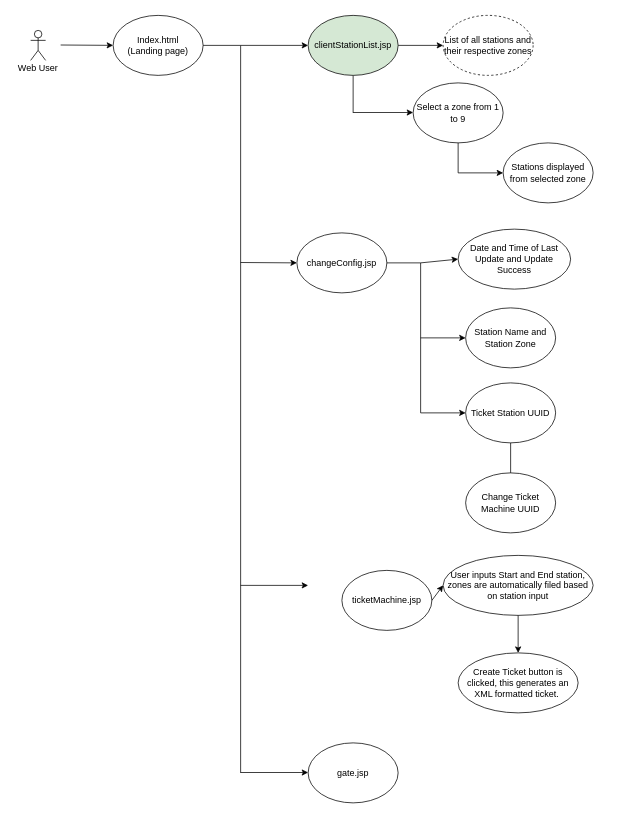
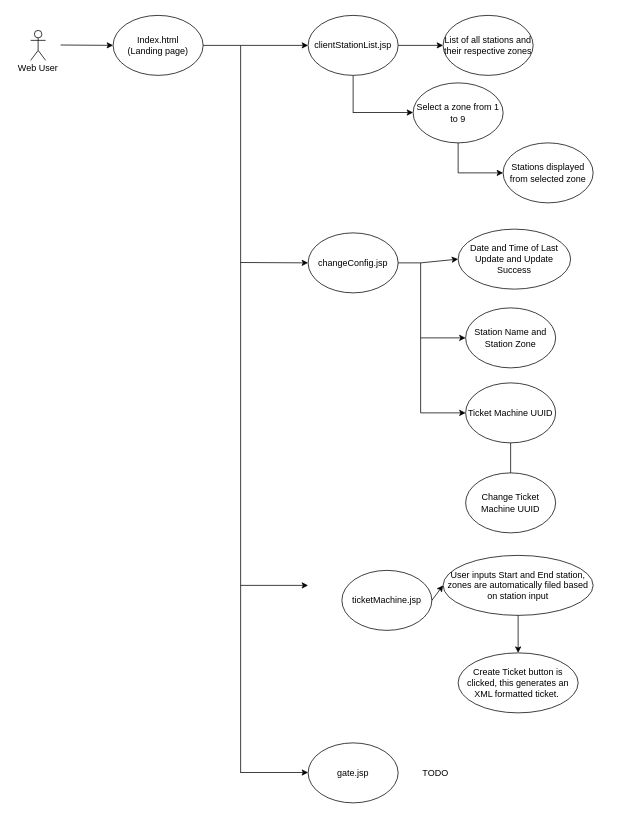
(353, 45) -> (353, 45)
(488, 45) -> (488, 45)
(342, 263) -> (353, 263)
(510, 413) -> (510, 413)
none -> (435, 773)
